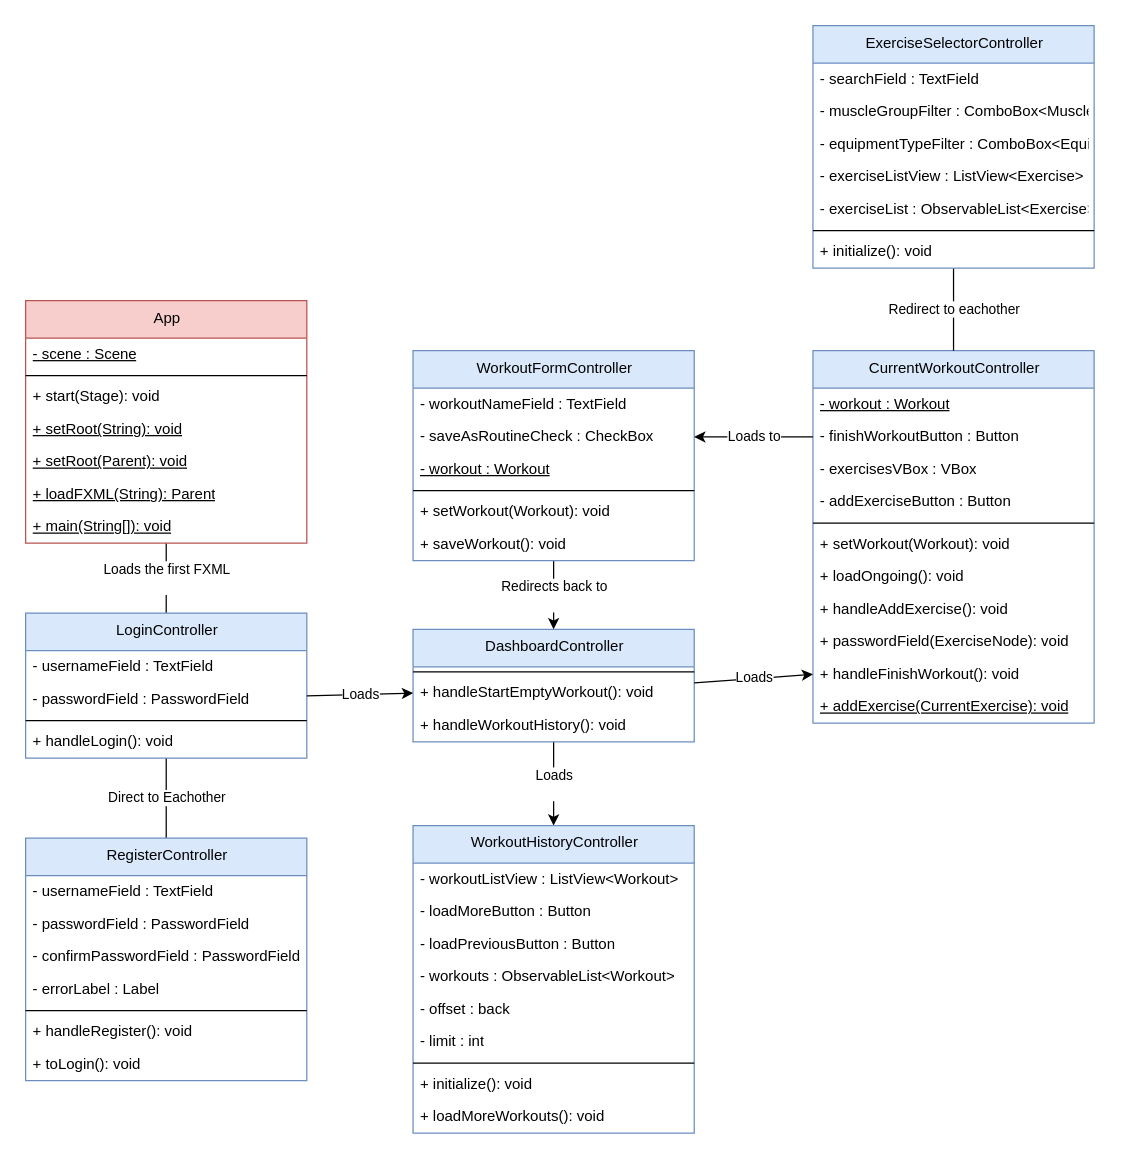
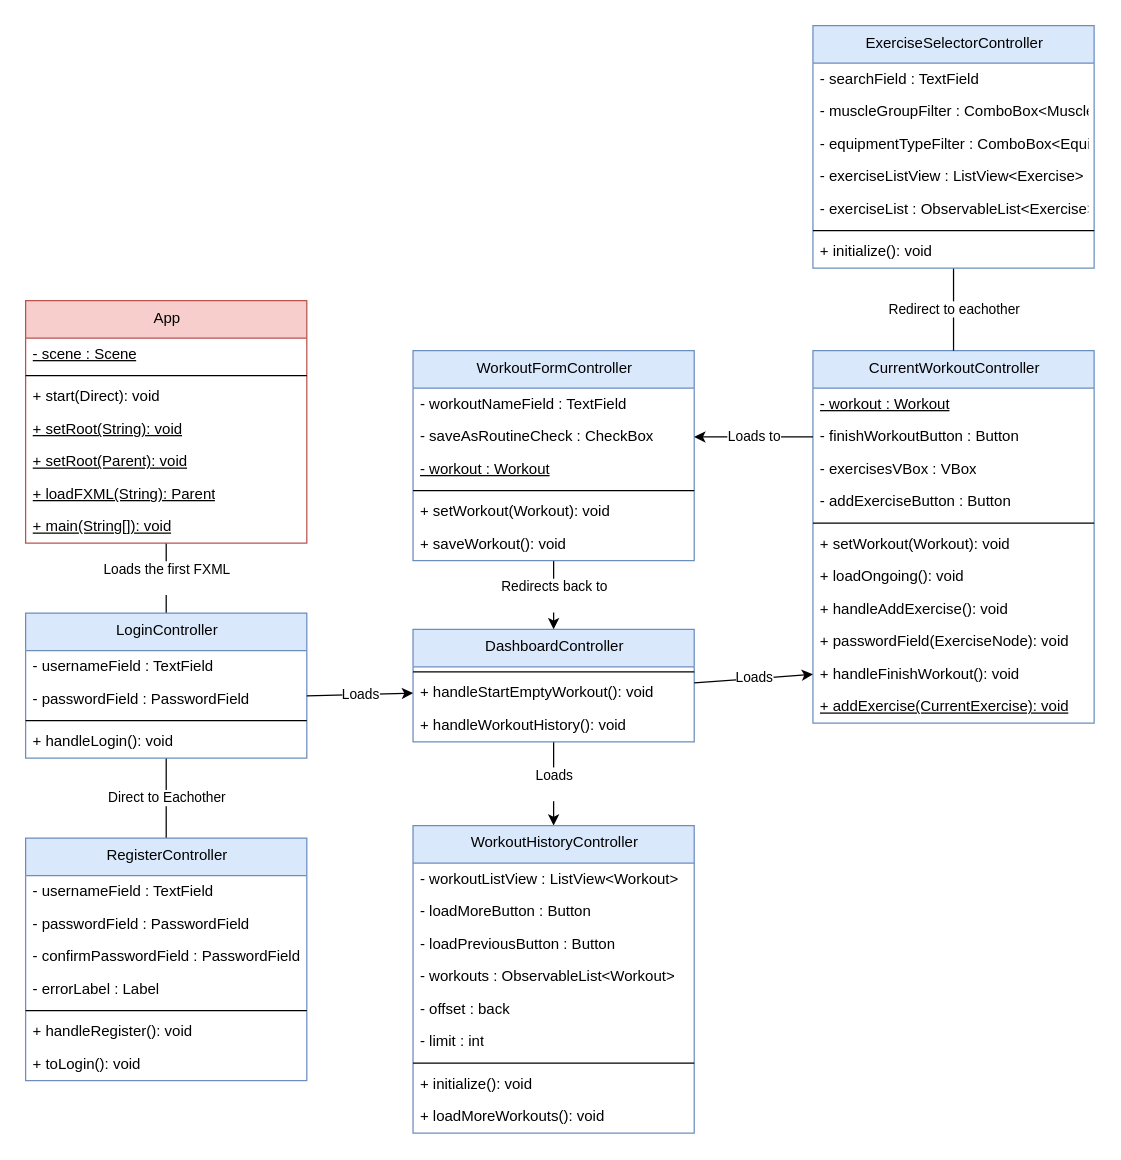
(109, 397) -> (112, 397)
